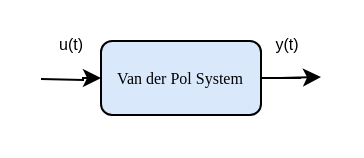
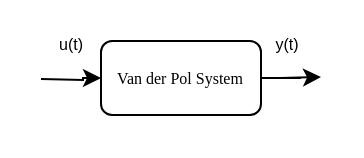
(181, 78) -> (181, 78)
